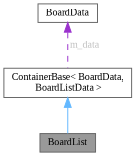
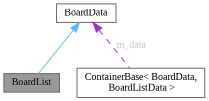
(68, 120) -> (56, 52)
